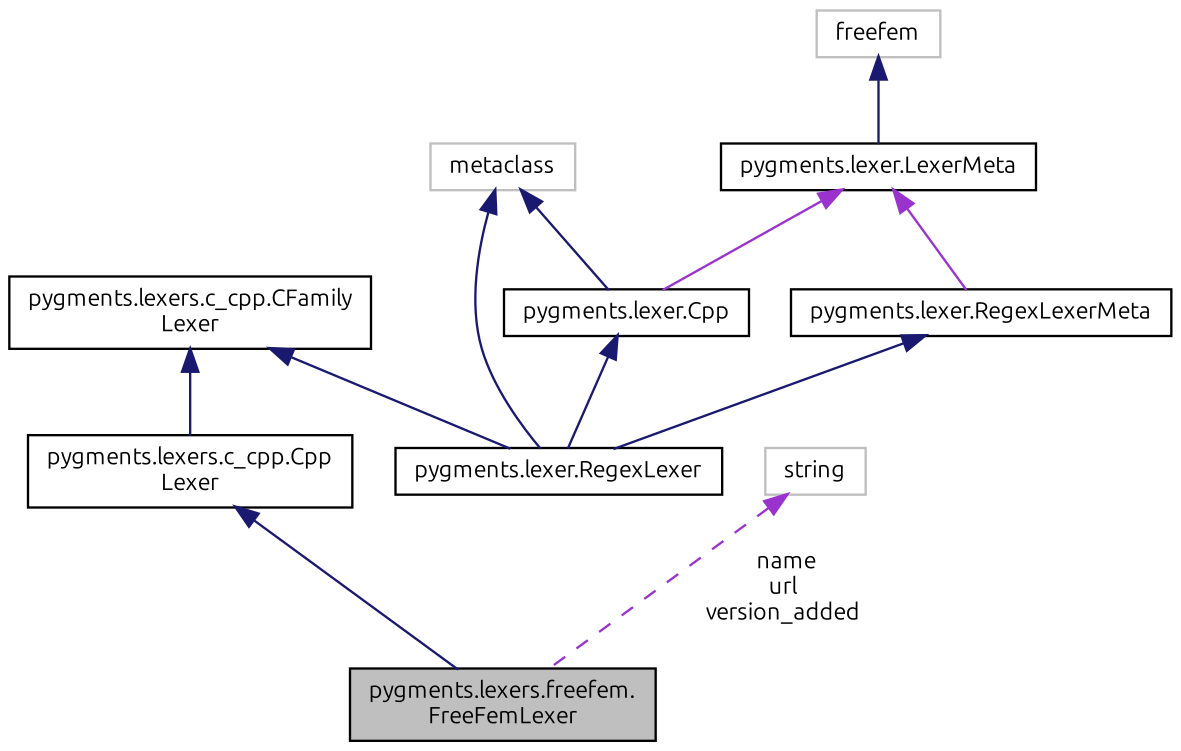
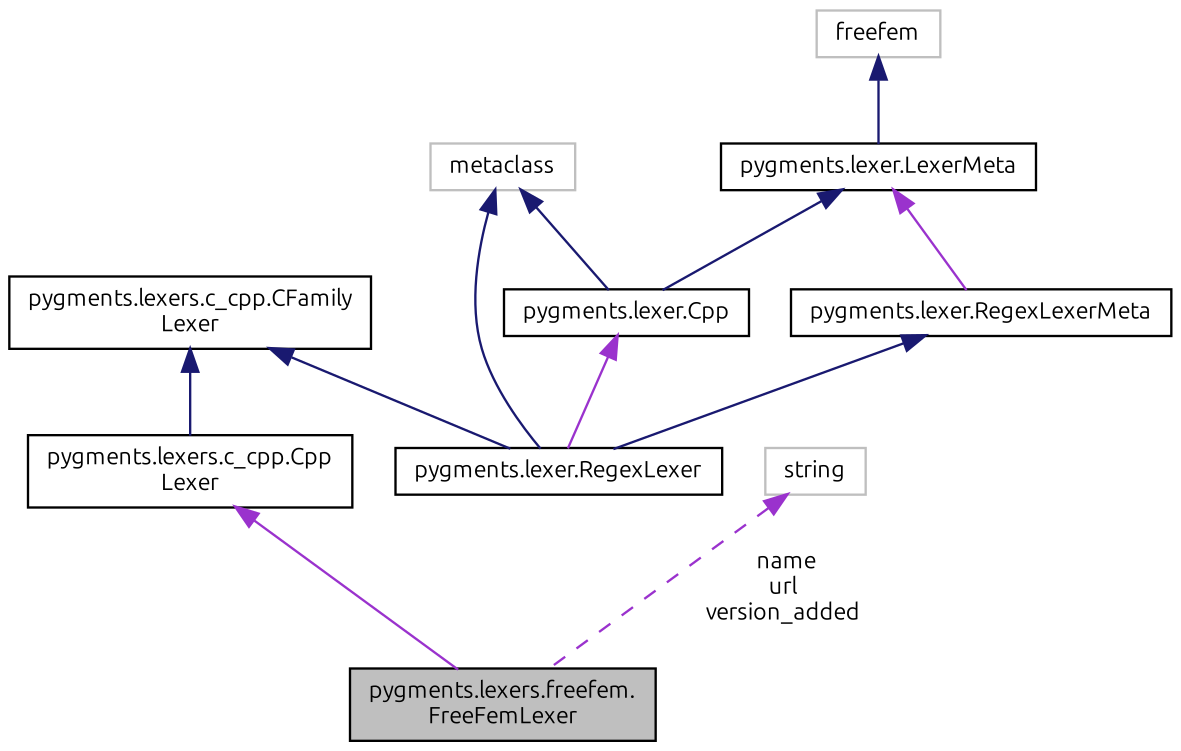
(742, 246) -> (742, 246)
(588, 402) -> (588, 402)
(356, 595) -> (356, 595)
